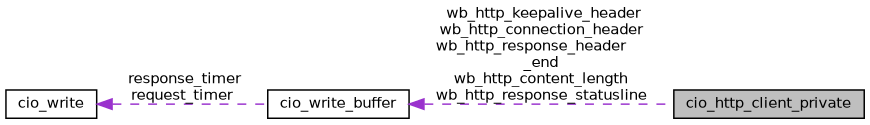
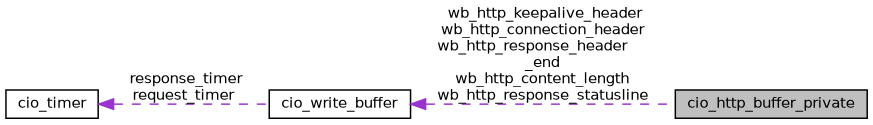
(51, 104) -> (52, 104)
(769, 104) -> (771, 104)
